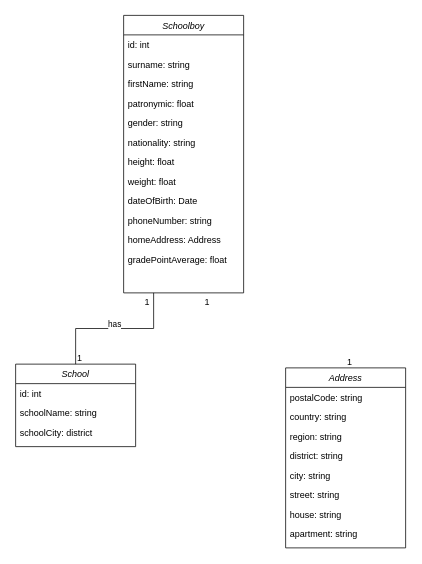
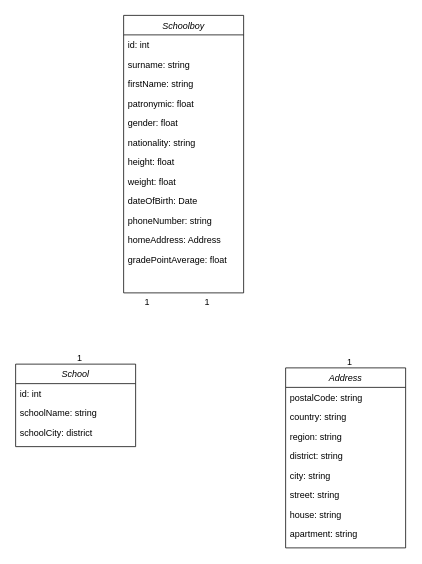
(159, 123) -> (157, 123)
(114, 329) -> none
